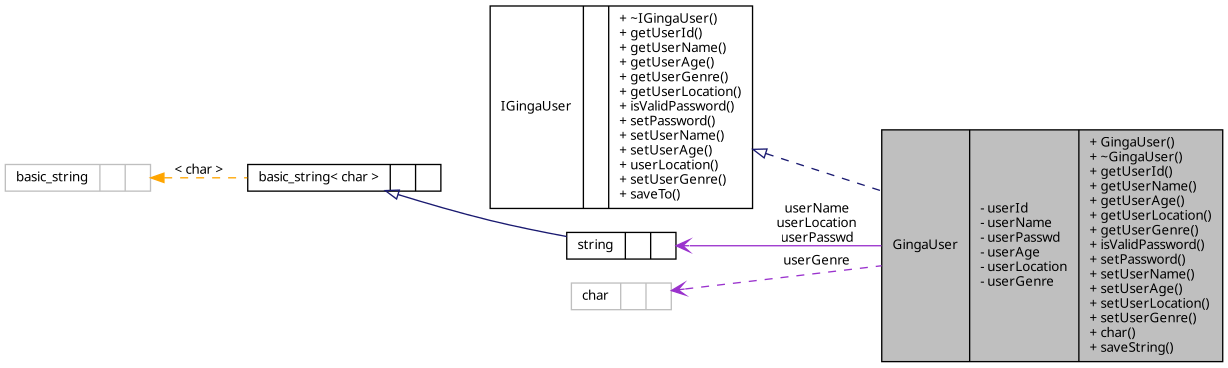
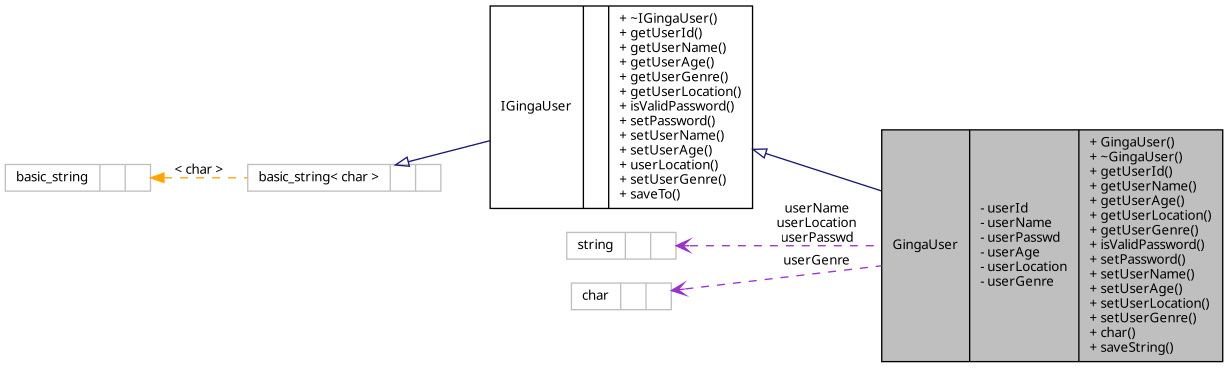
(824, 172) -> (824, 172)
(344, 178) -> (344, 178)
(482, 218) -> (449, 151)
(621, 246) -> (621, 246)
(786, 246) -> (786, 246)
